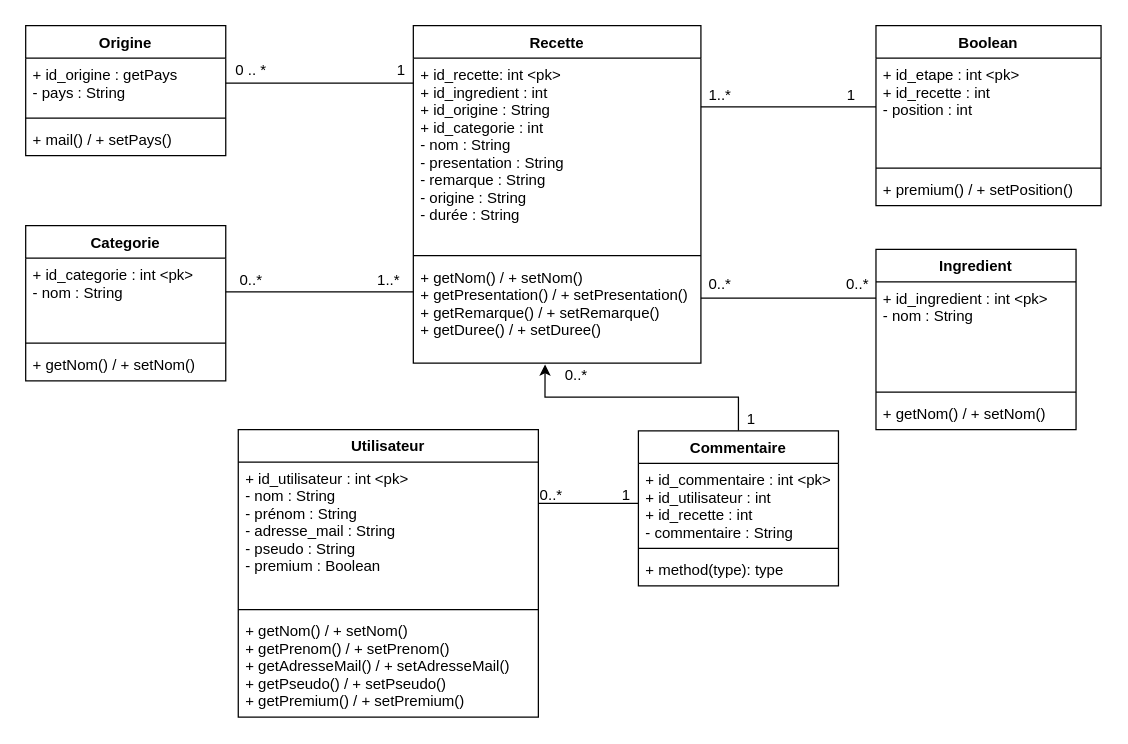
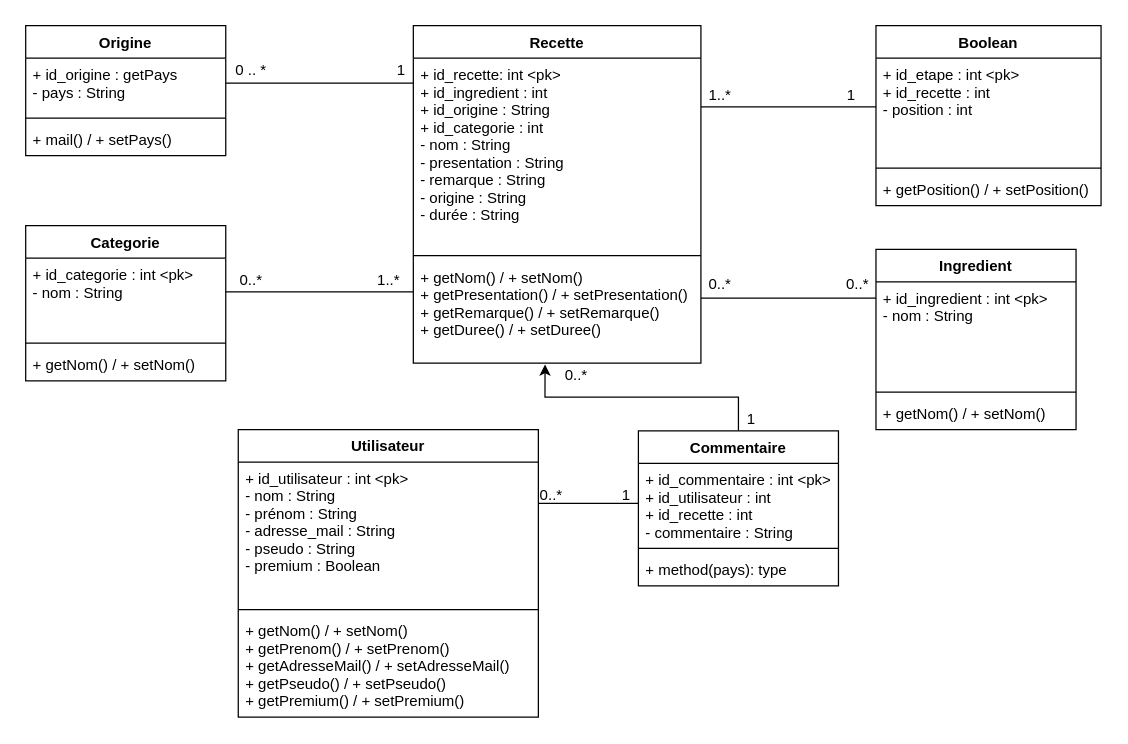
(991, 190) -> (1006, 190)
(723, 570) -> (723, 570)
